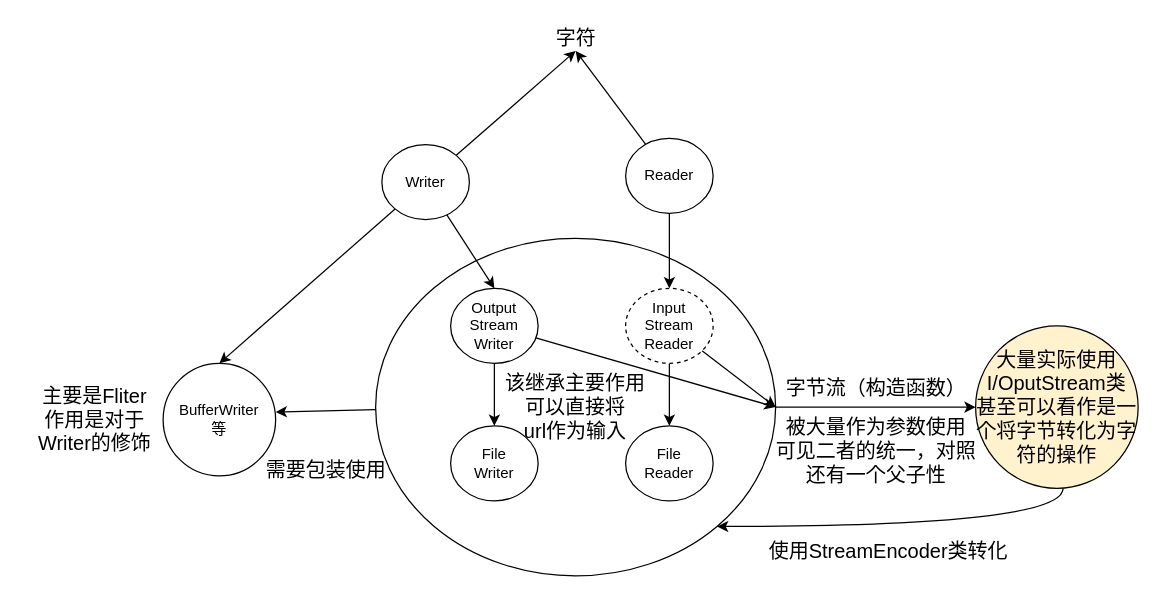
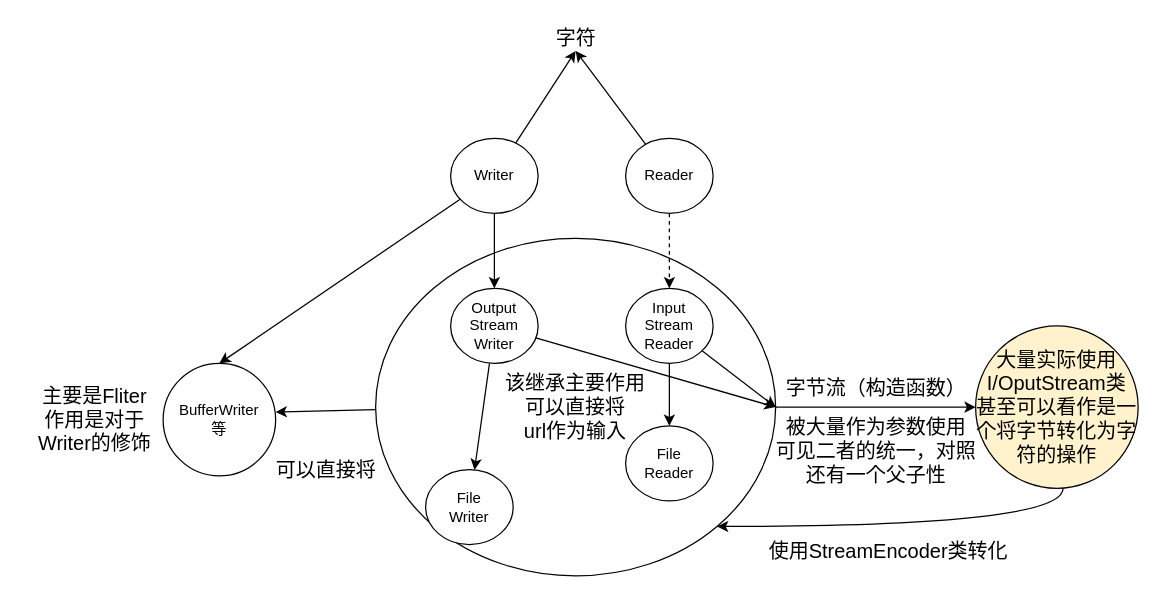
(426, 182) -> (494, 176)
(669, 247) -> (669, 247)
(669, 326) -> (669, 326)
(494, 463) -> (469, 507)
(326, 469) -> (326, 469)
